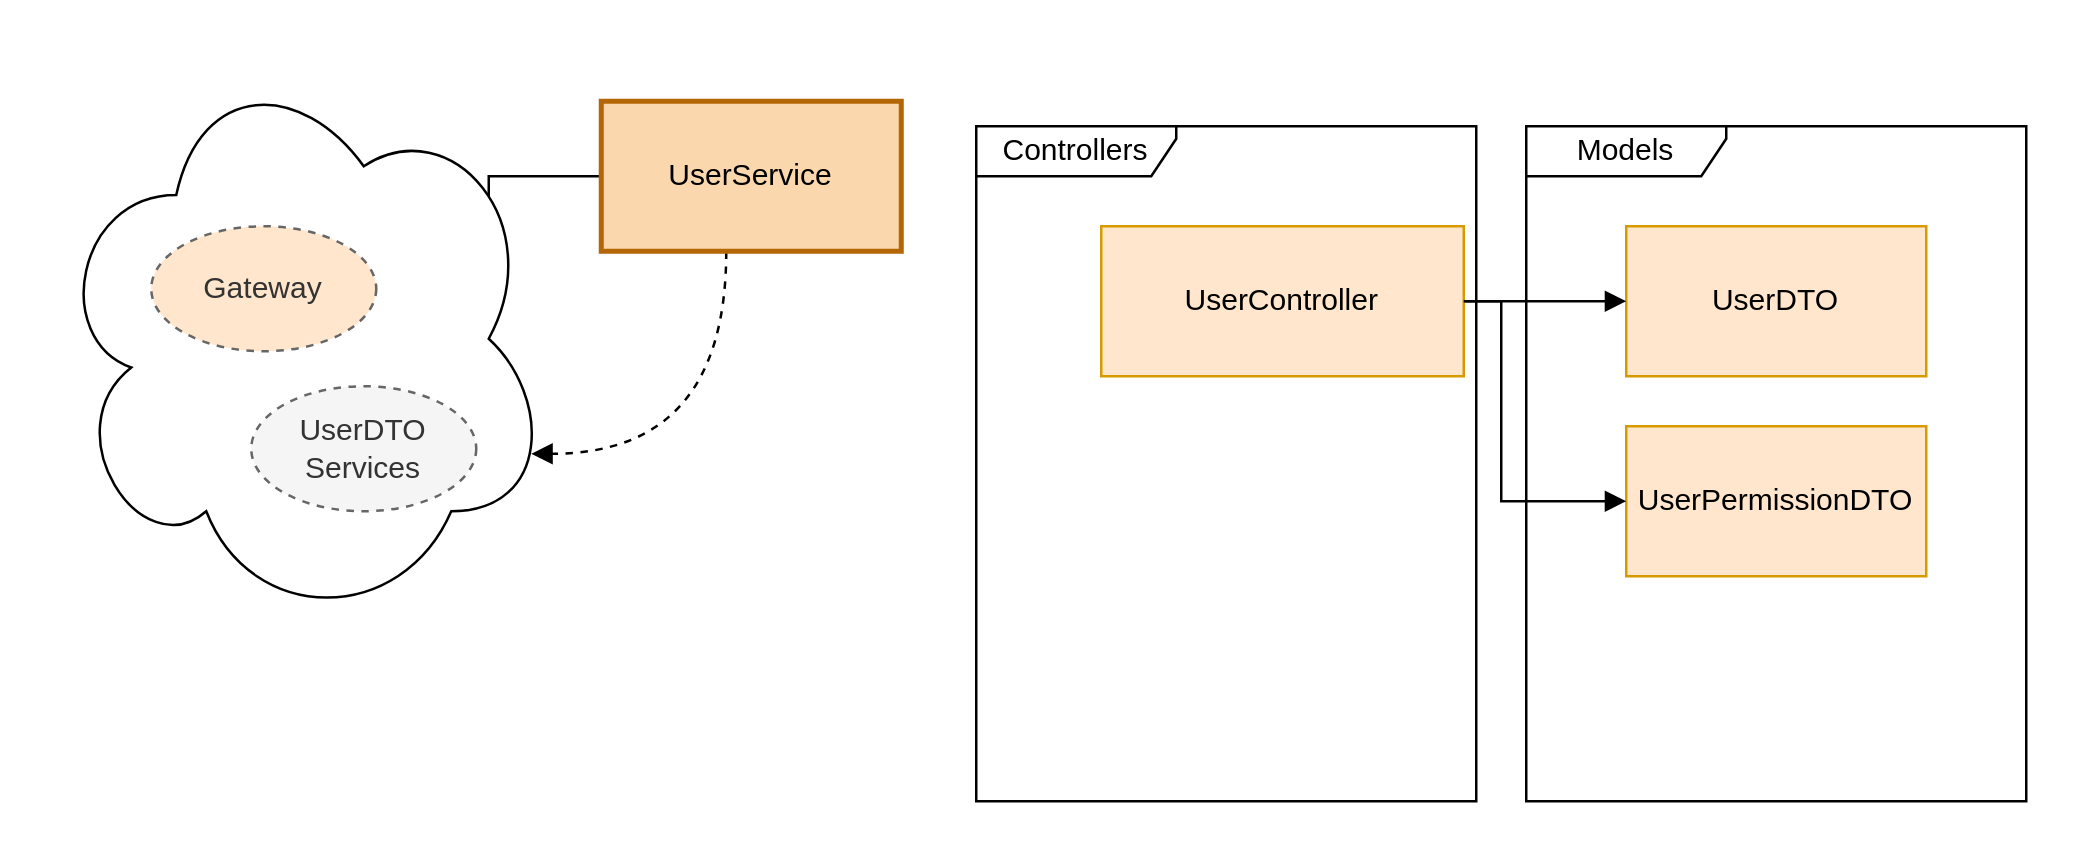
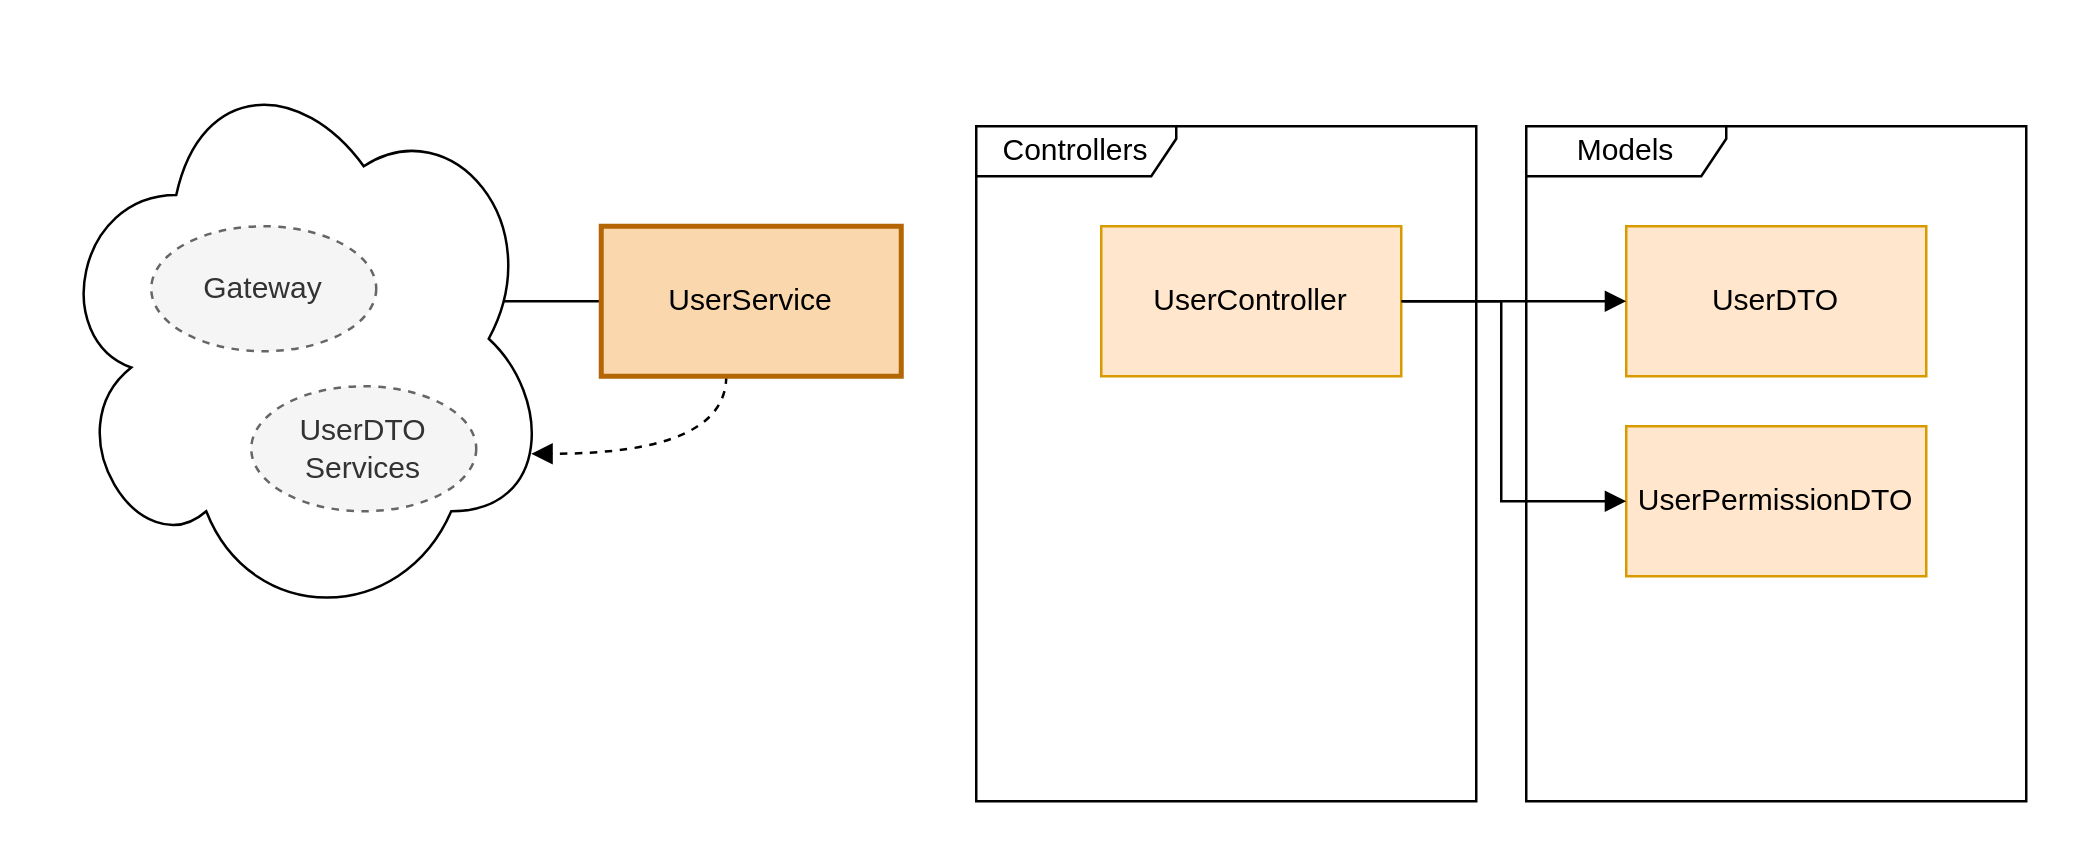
(751, 176) -> (751, 301)
(264, 289) -> (264, 289)
(1283, 301) -> (1251, 301)
